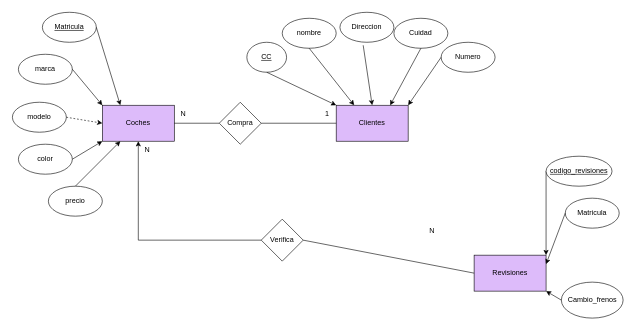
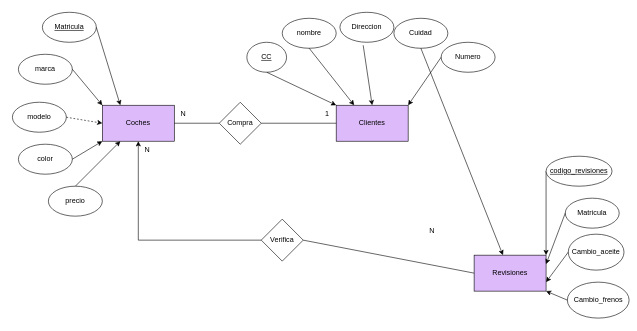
(407, 75) -> (461, 150)
none -> (596, 252)
none -> (559, 265)
(593, 300) -> (599, 300)
